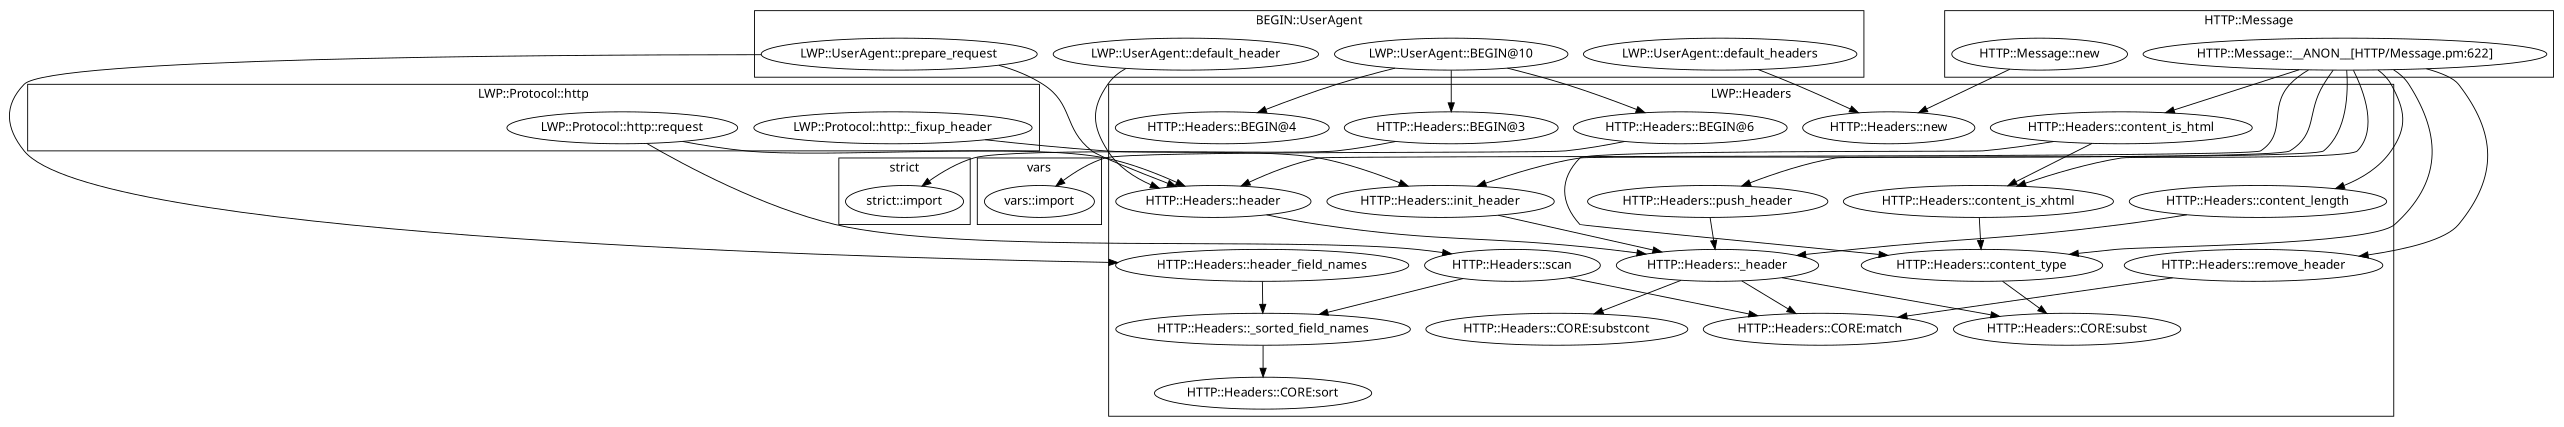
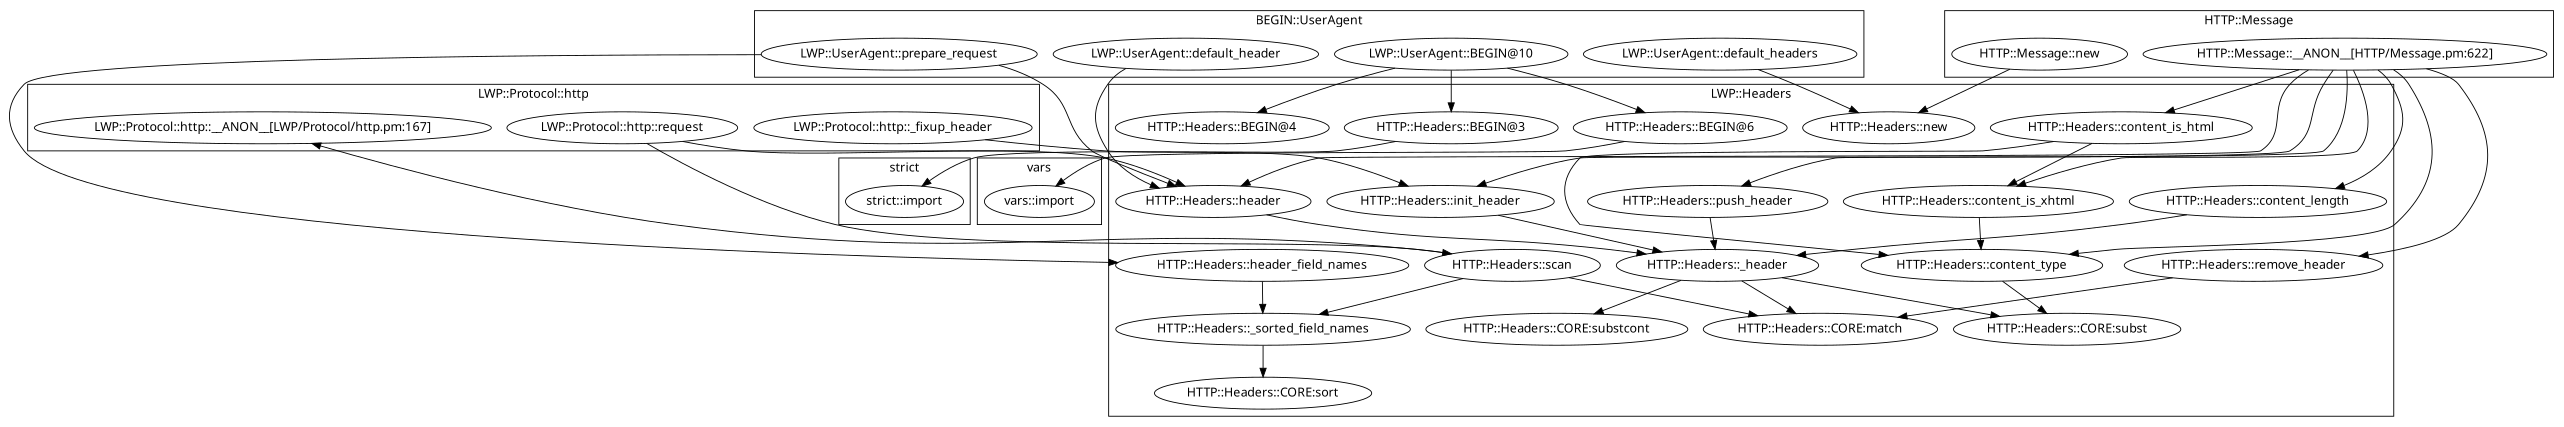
none -> (263, 128)
